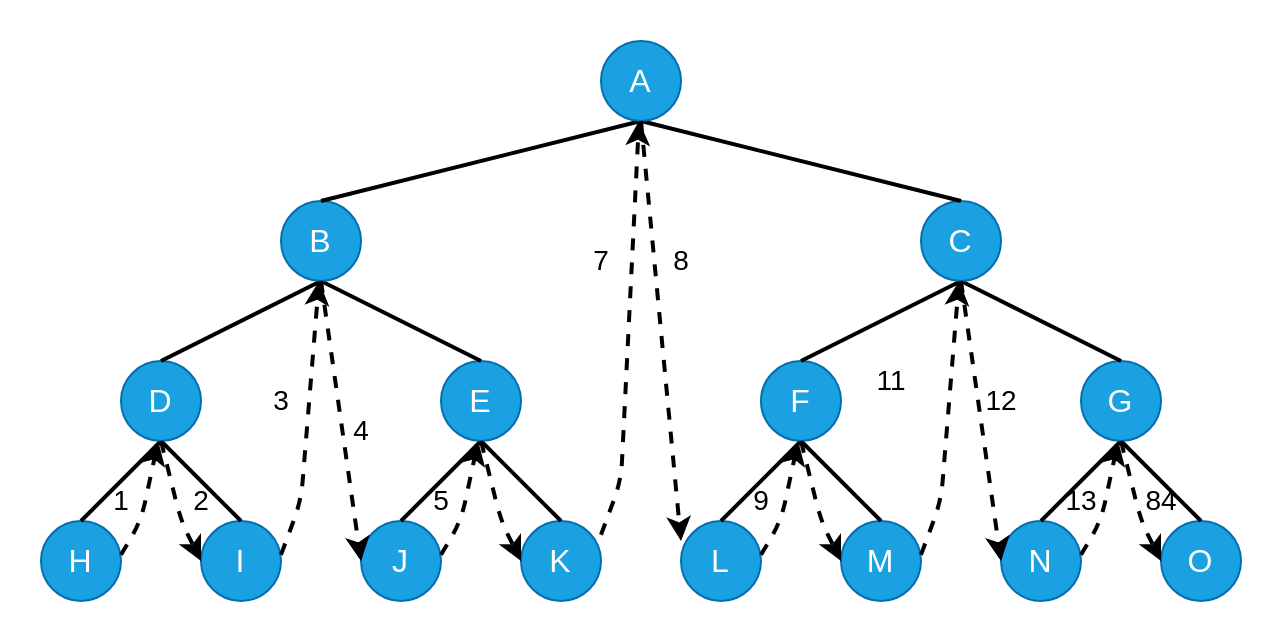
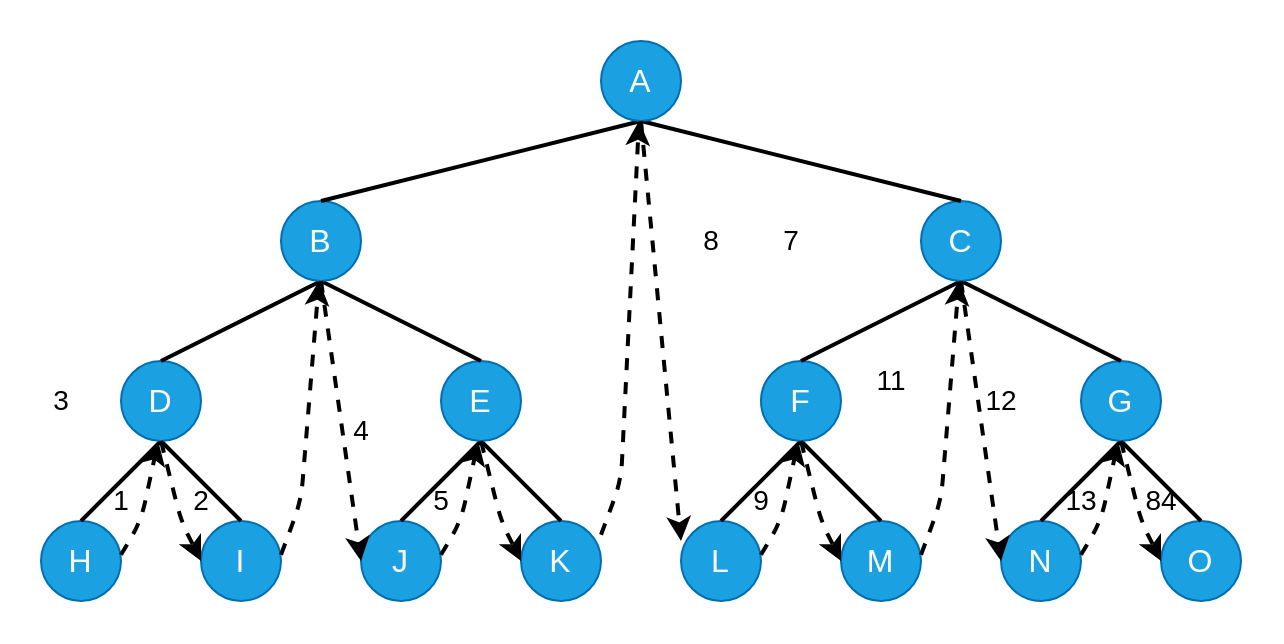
(601, 261) -> (791, 241)
(681, 261) -> (711, 241)
(281, 401) -> (61, 401)
